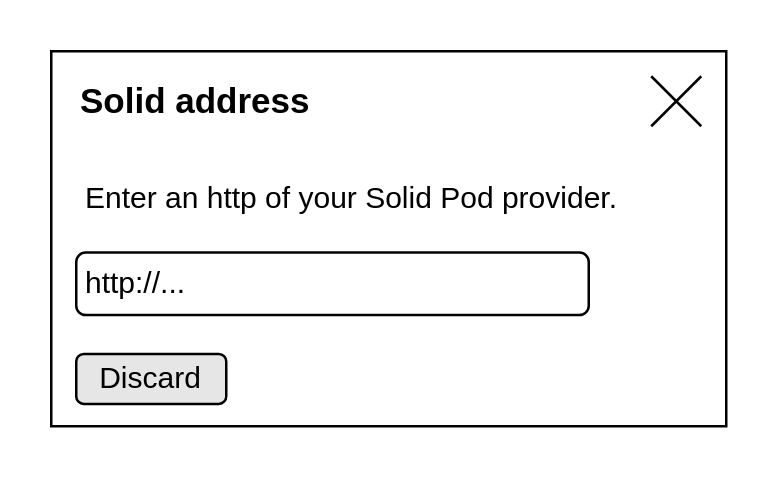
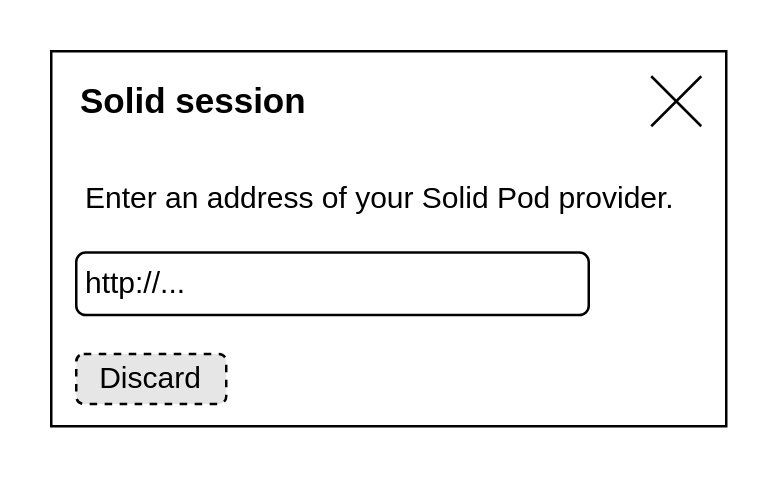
(195, 101) -> (190, 101)
(388, 199) -> (394, 199)
(151, 379) -> (151, 379)
